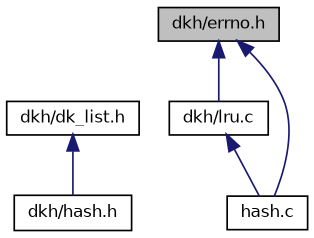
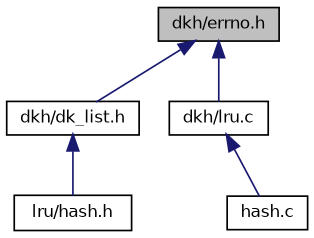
(288, 120) -> (138, 76)
(73, 213) -> (73, 213)
